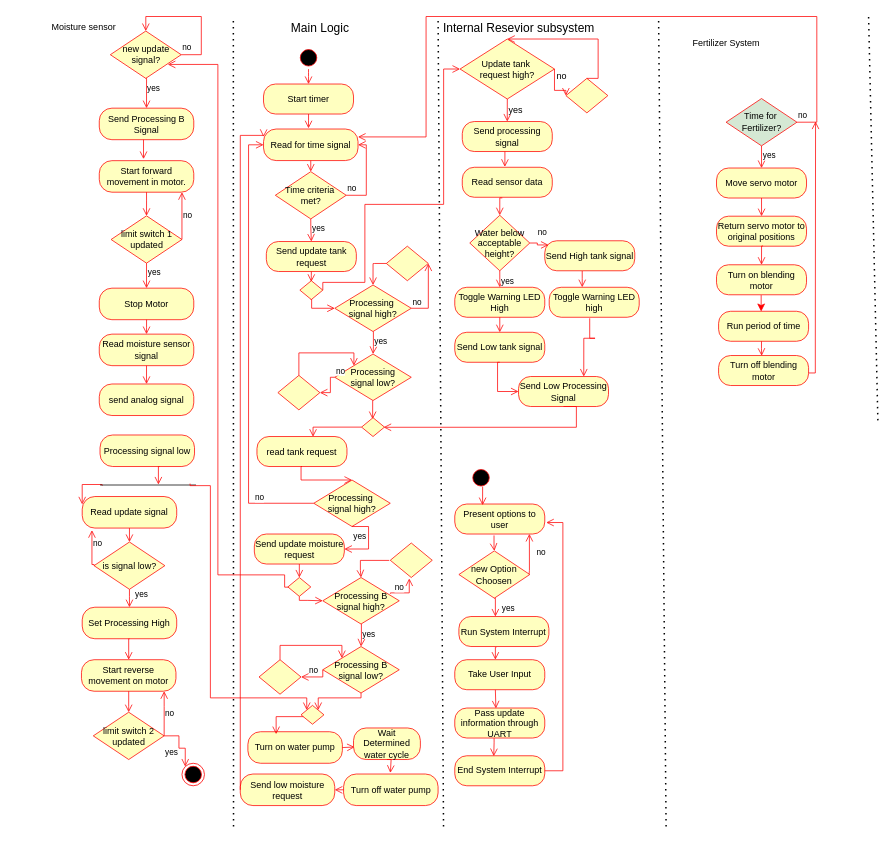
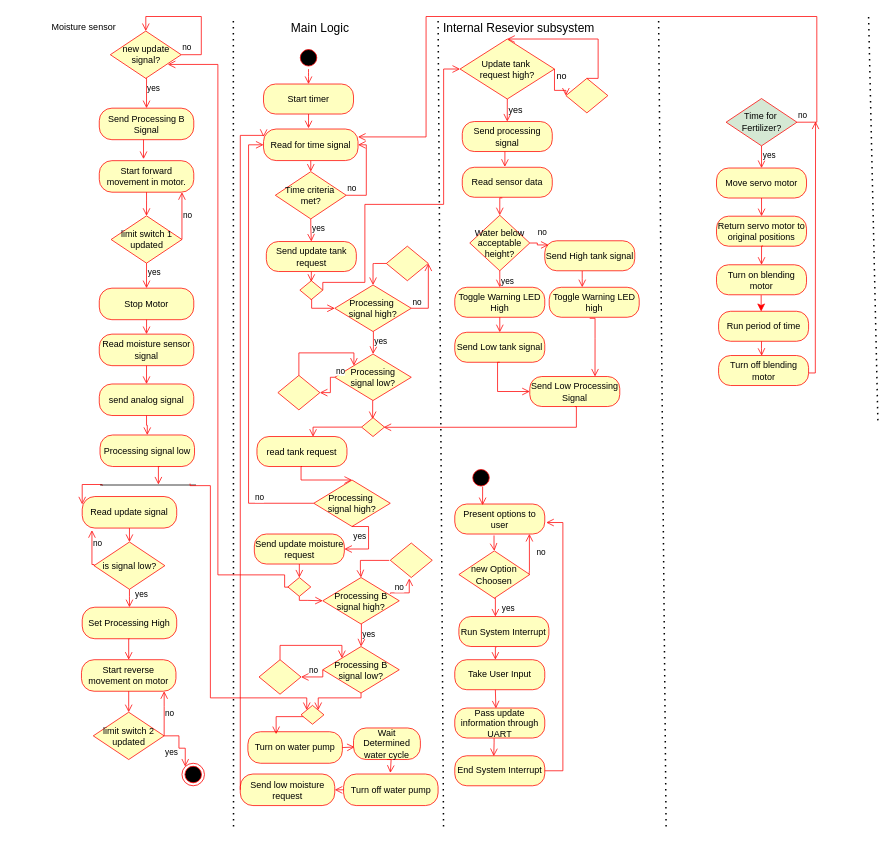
(726, 43) -> none
(564, 392) -> (575, 392)
none -> (147, 424)
